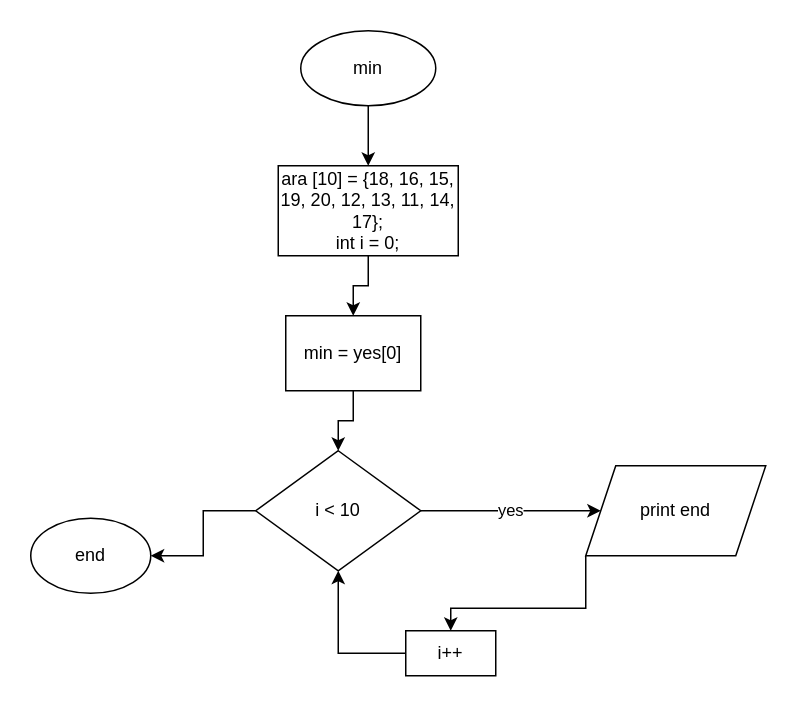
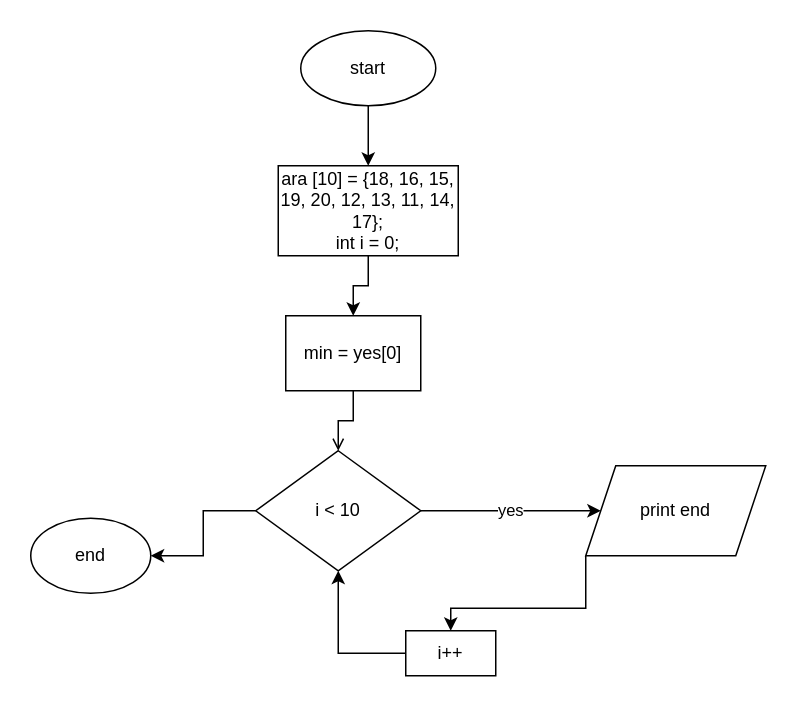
(368, 68) -> (368, 68)
(338, 439) -> (338, 441)
